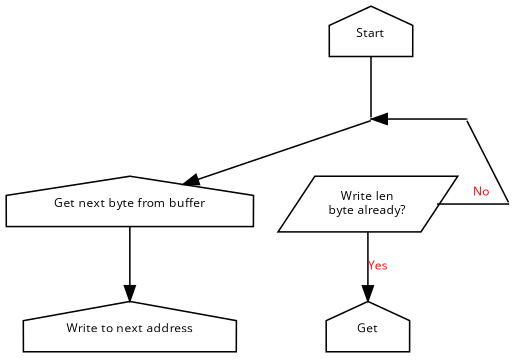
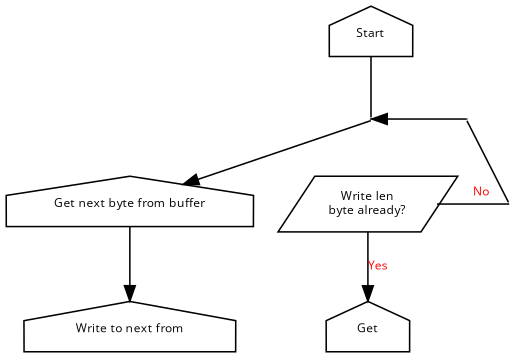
(130, 329) -> (130, 329)
